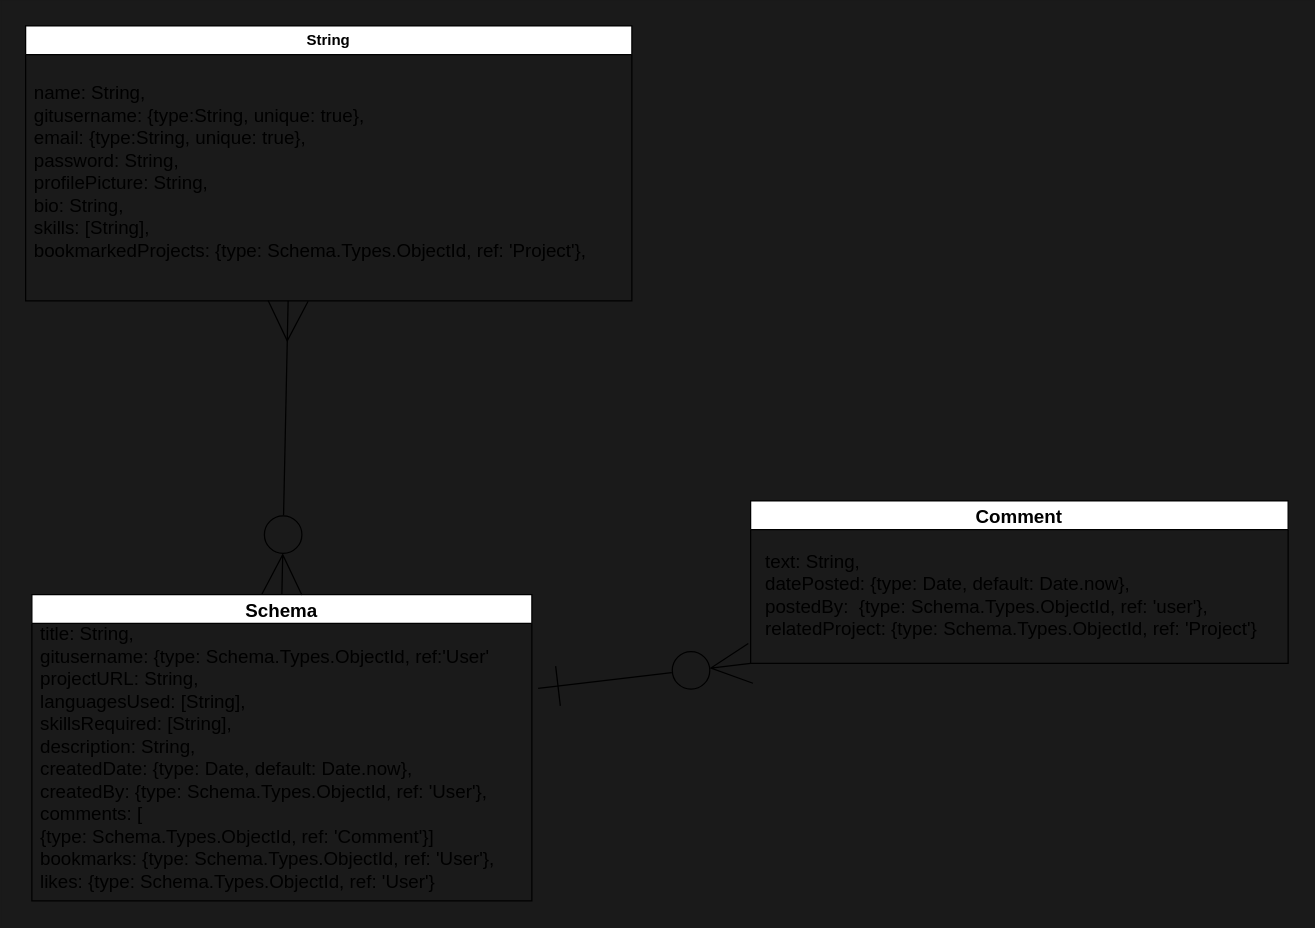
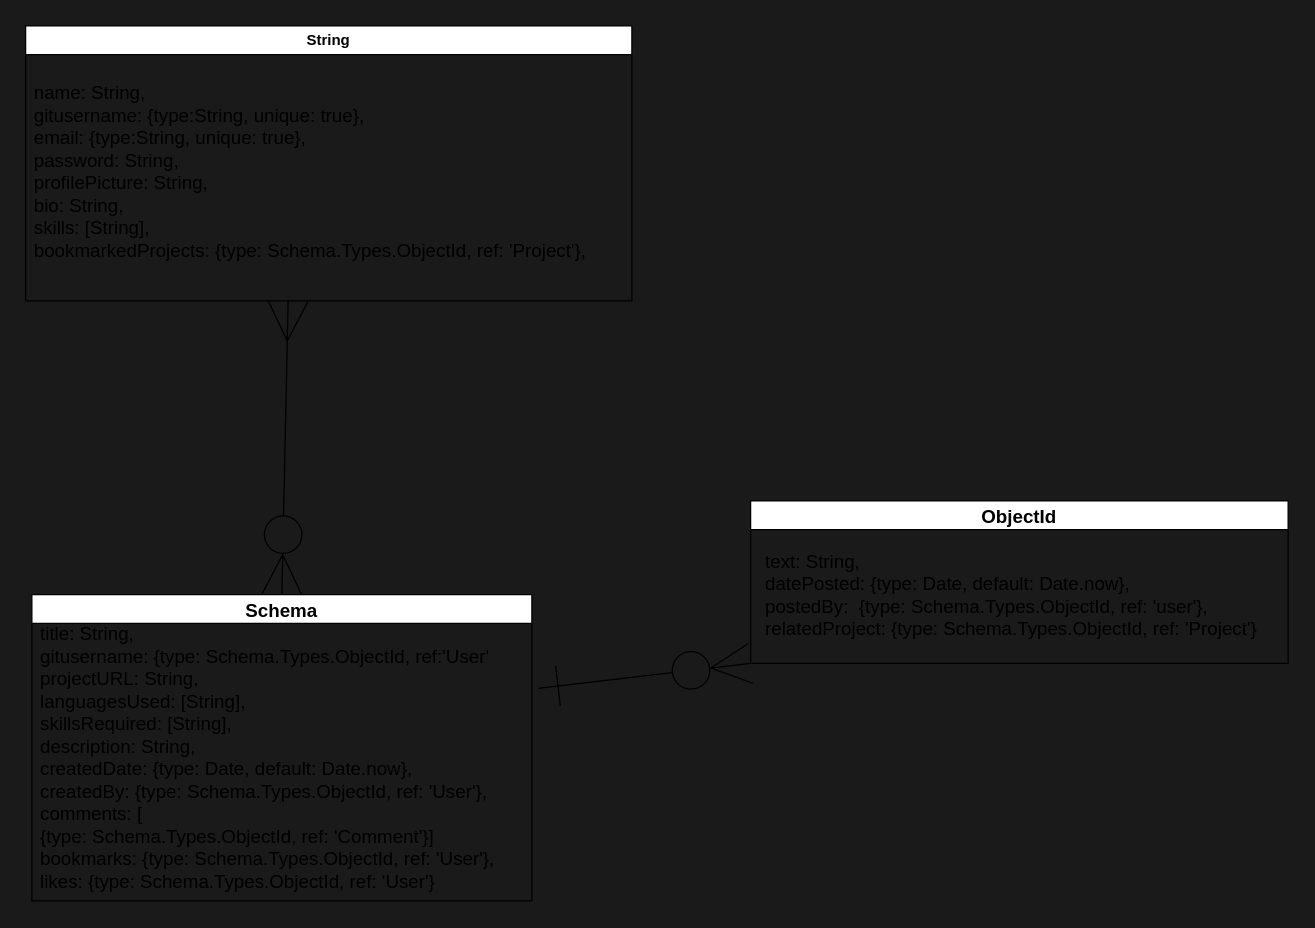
(1019, 516) -> (1019, 516)
